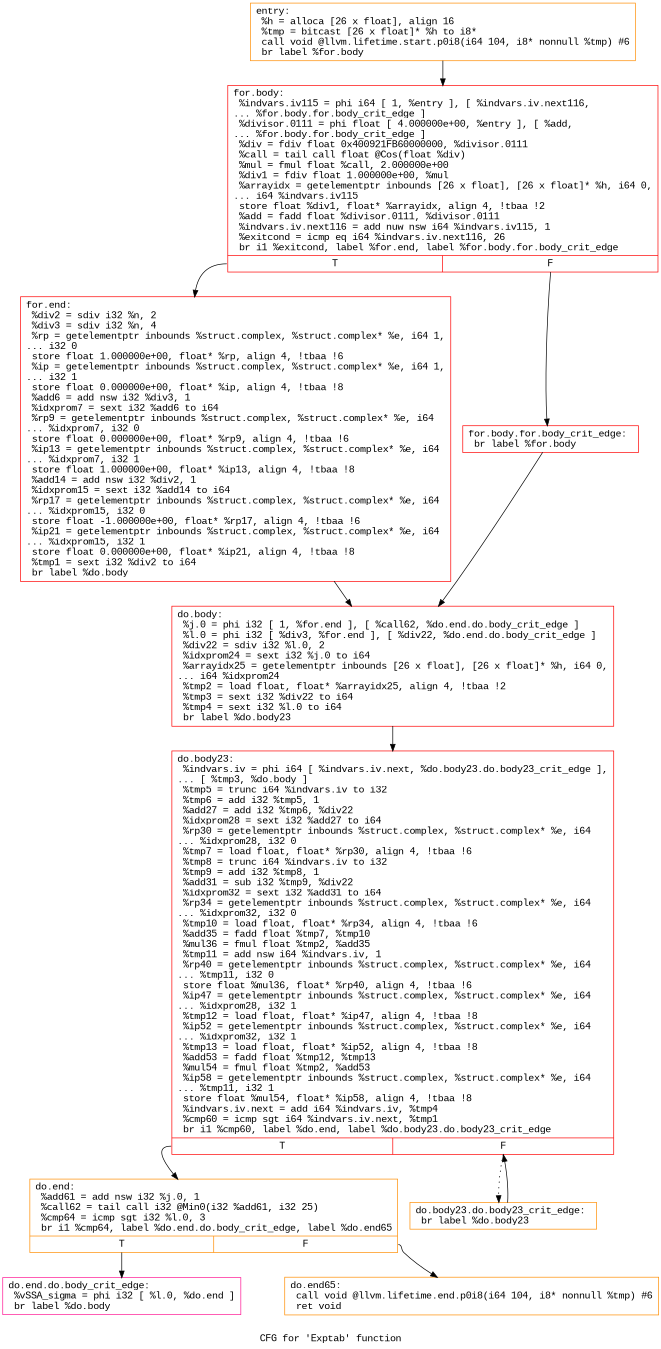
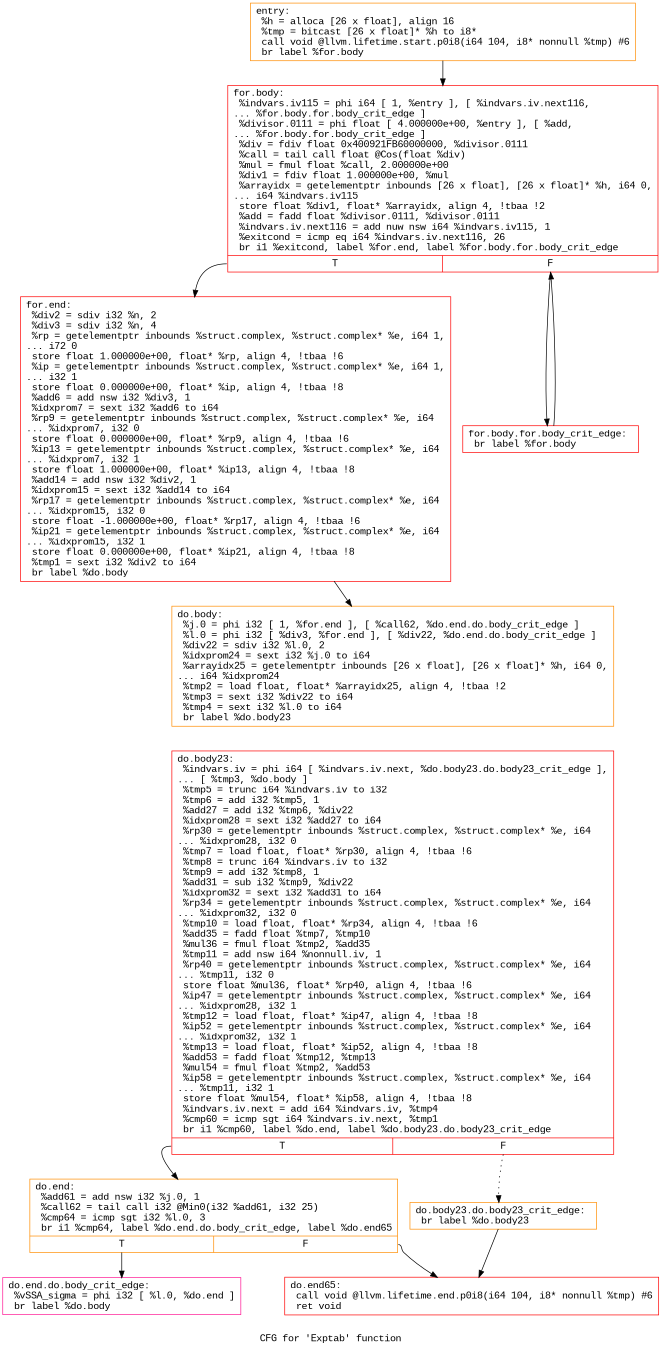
(52, 346) -> (52, 346)
(494, 527) -> (555, 353)
(393, 666) -> (393, 666)
(393, 735) -> none
(280, 954) -> (280, 954)
(507, 1182) -> (490, 1250)
(472, 1296) -> (472, 1296)
